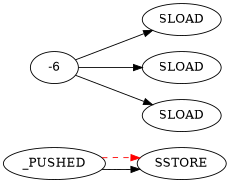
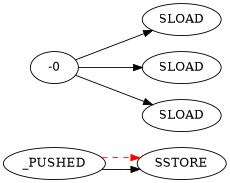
(54, 68) -> (54, 68)
